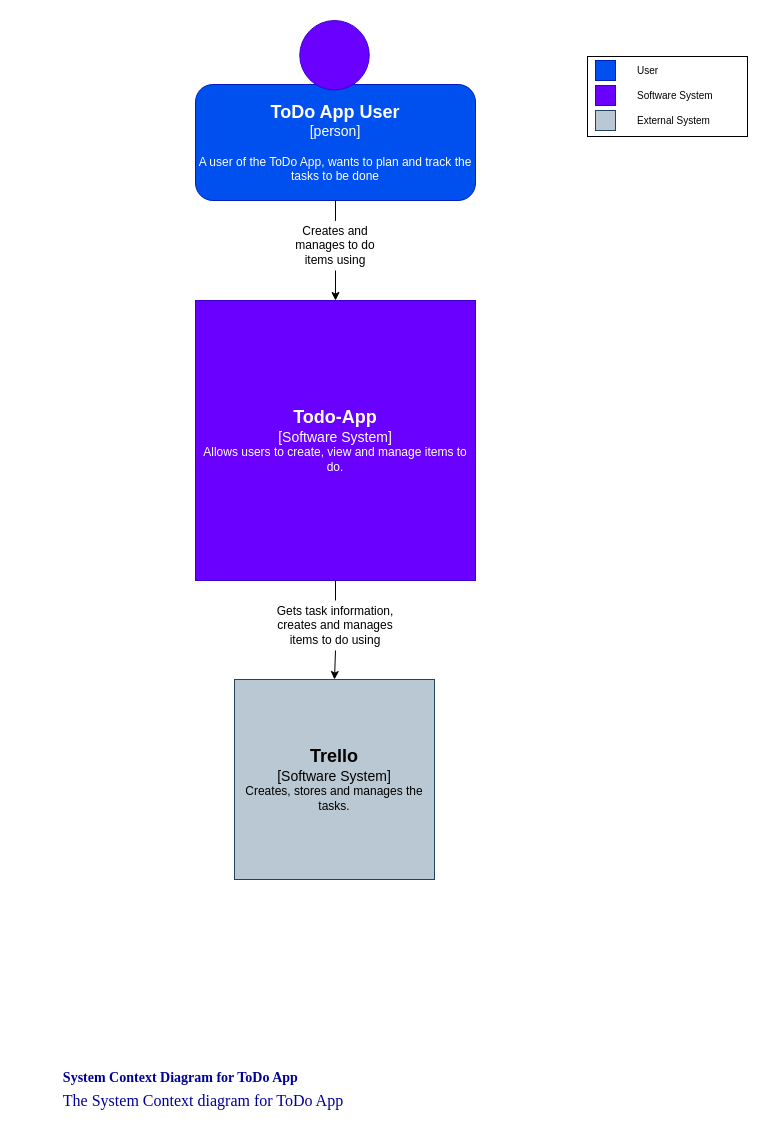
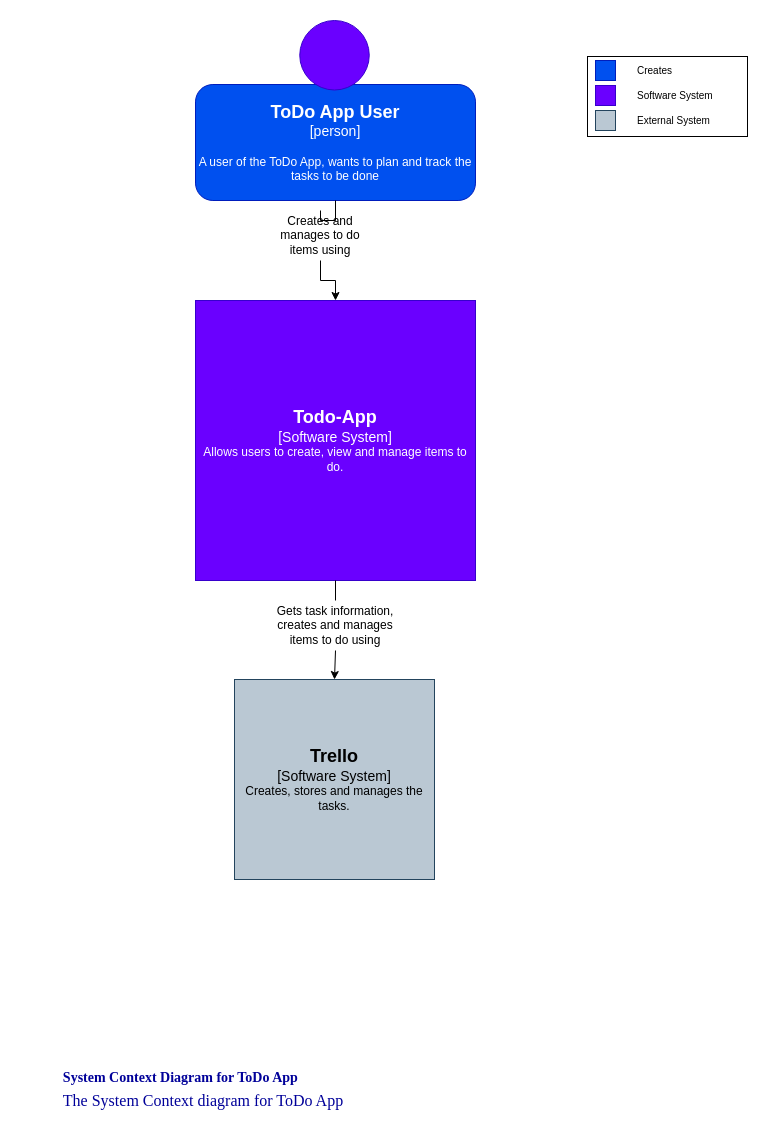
(649, 71) -> (657, 71)
(336, 246) -> (321, 236)
